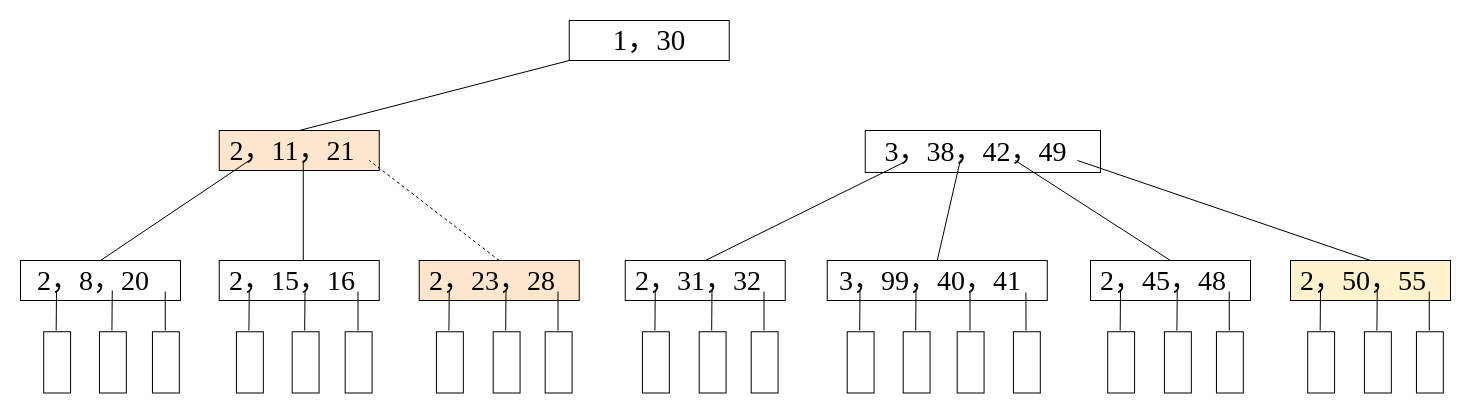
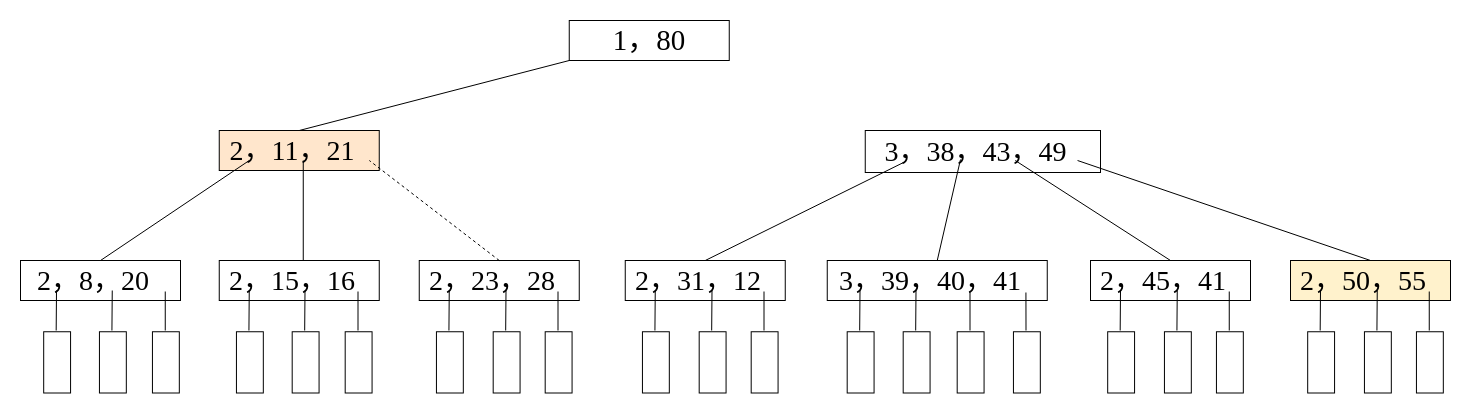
(650, 41) -> (650, 41)
(983, 152) -> (983, 152)
(499, 281) -> (499, 281)
(706, 281) -> (706, 281)
(938, 281) -> (938, 281)
(1171, 281) -> (1171, 281)
